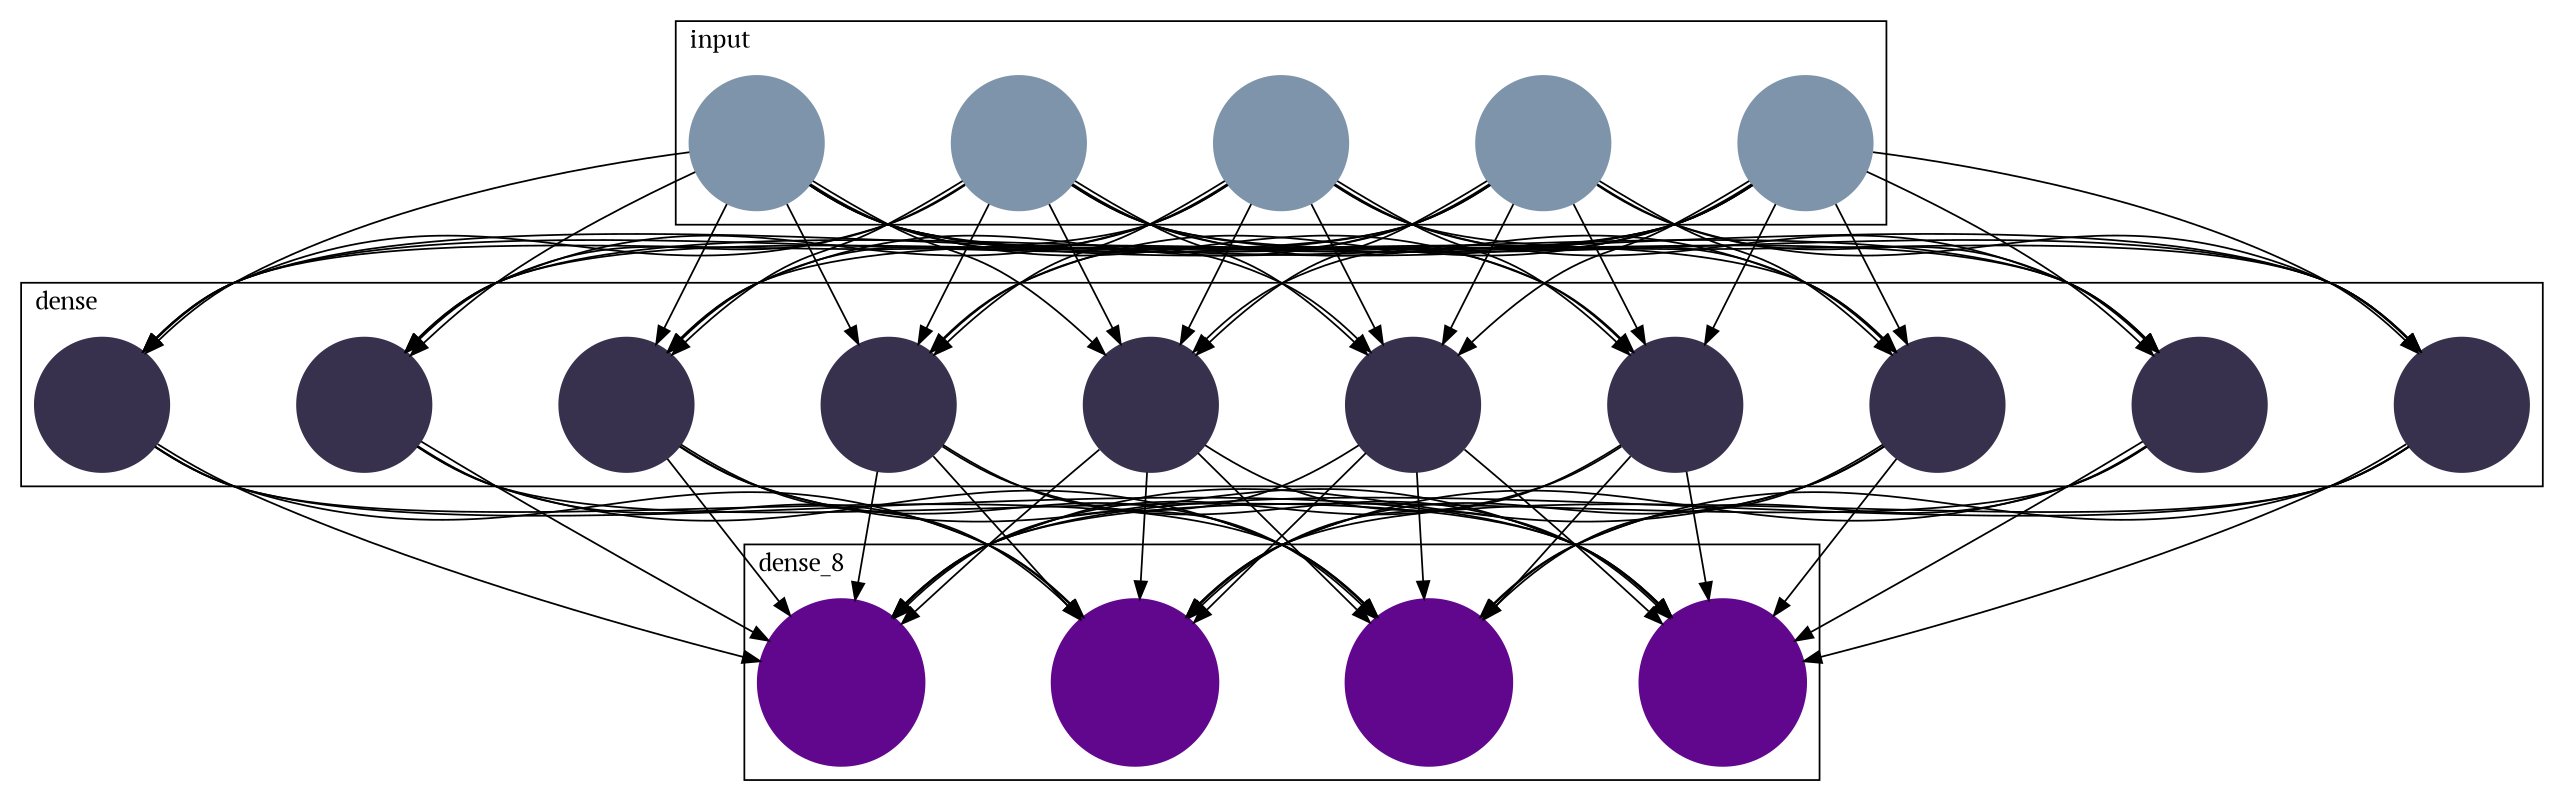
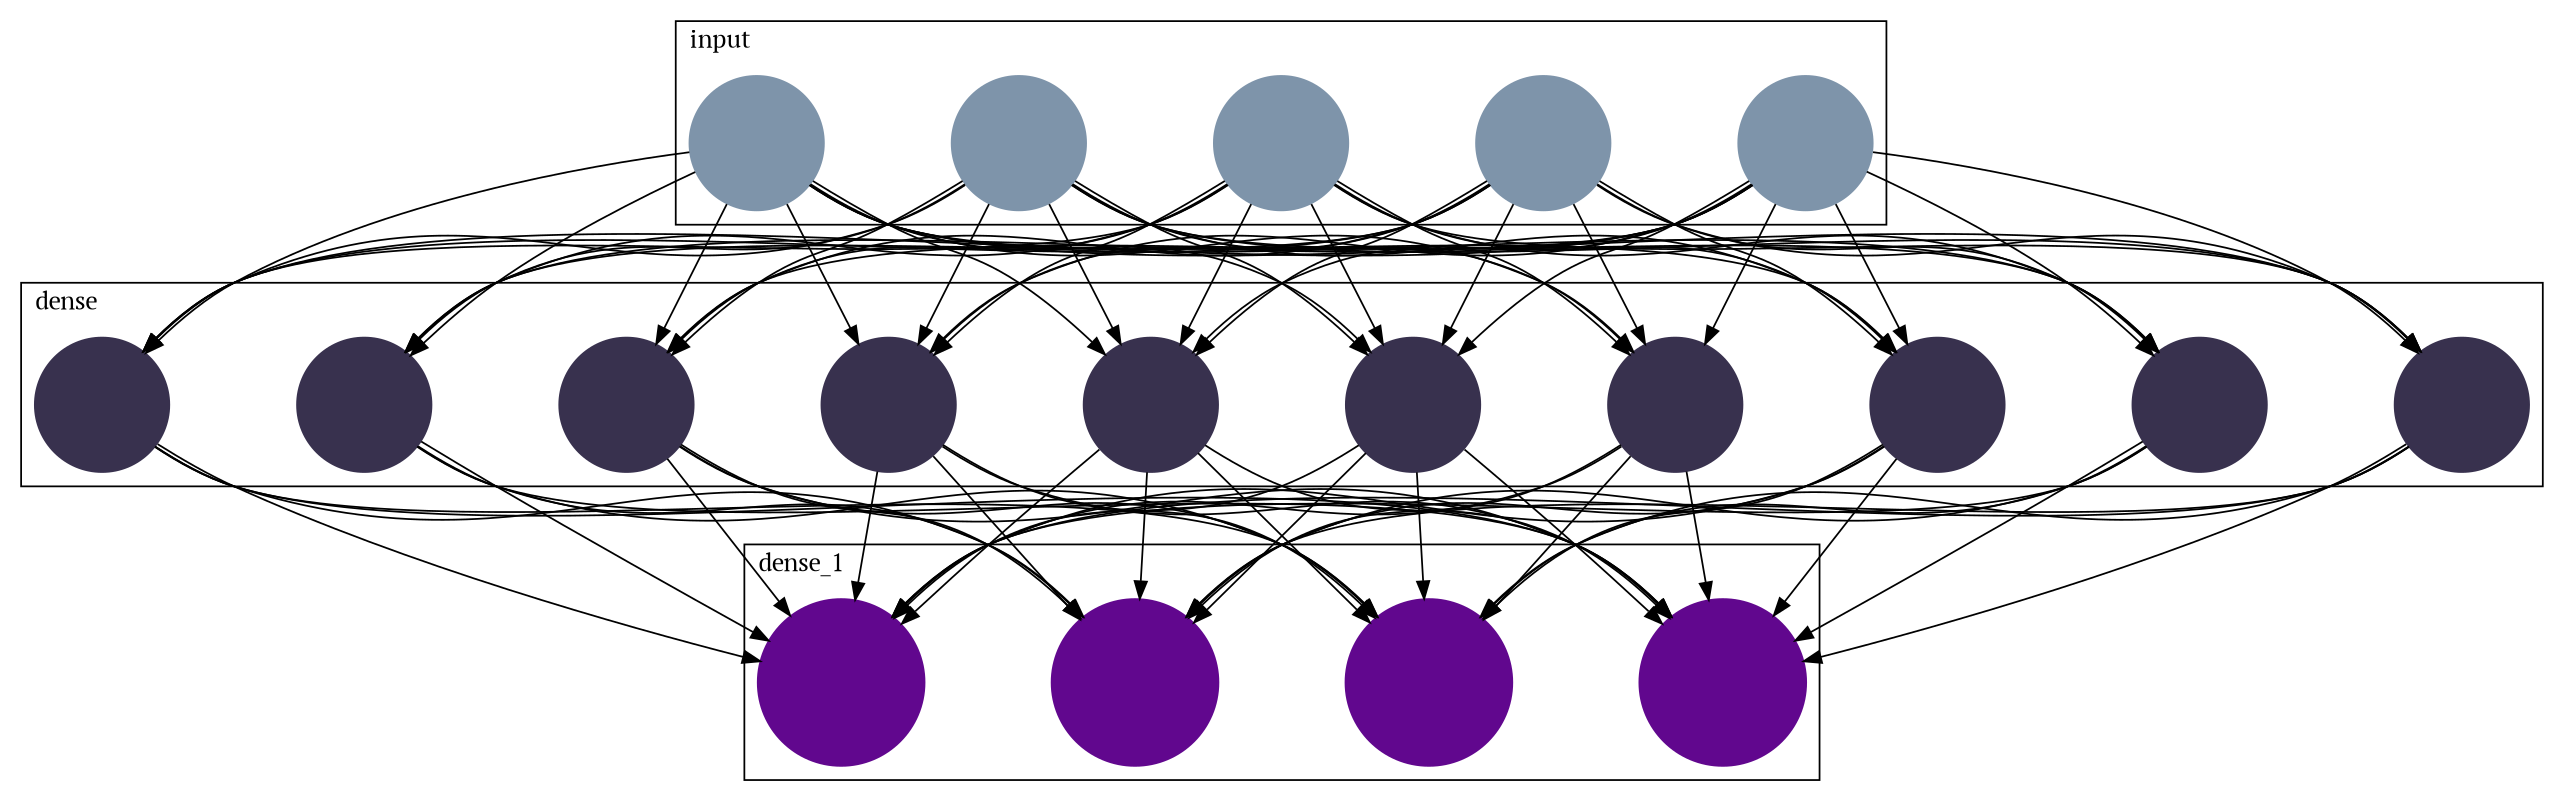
(802, 565) -> (802, 565)
